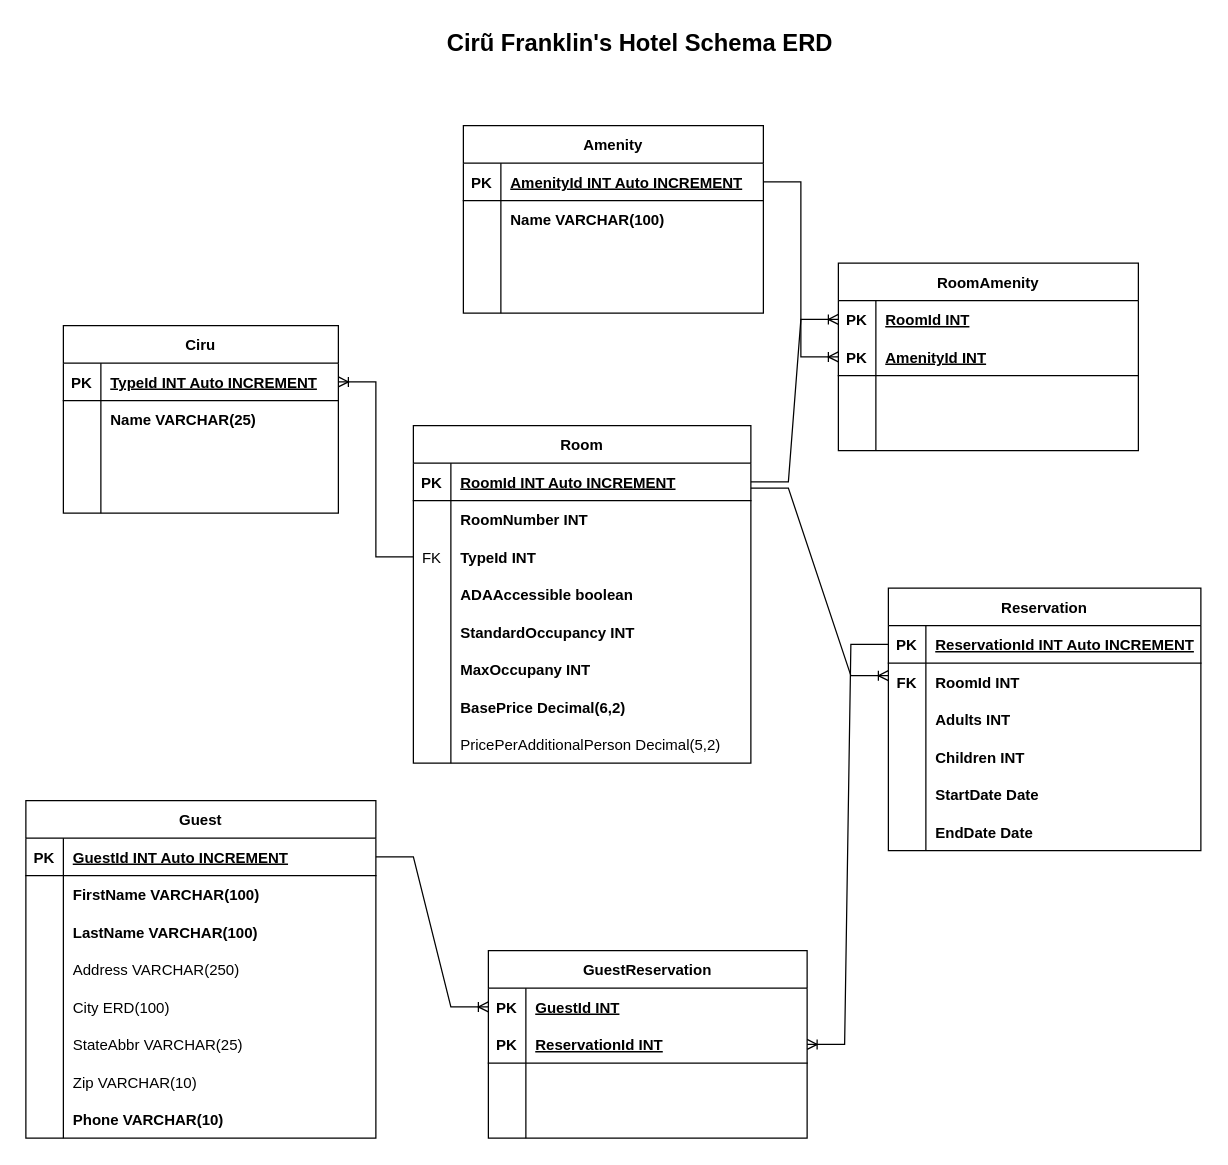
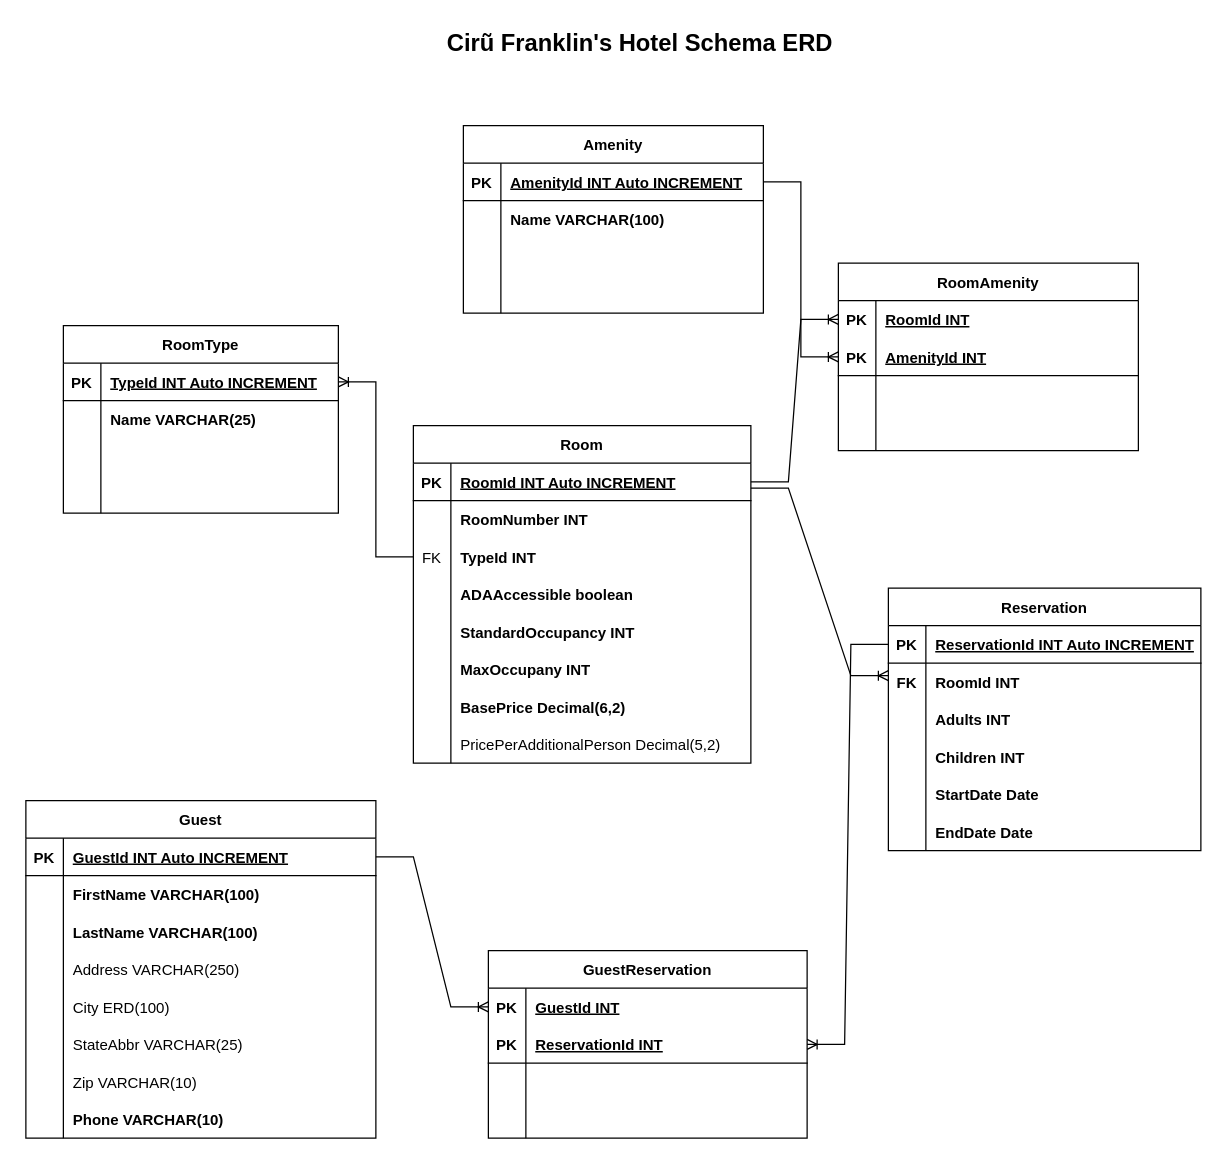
(200, 345) -> (200, 345)
